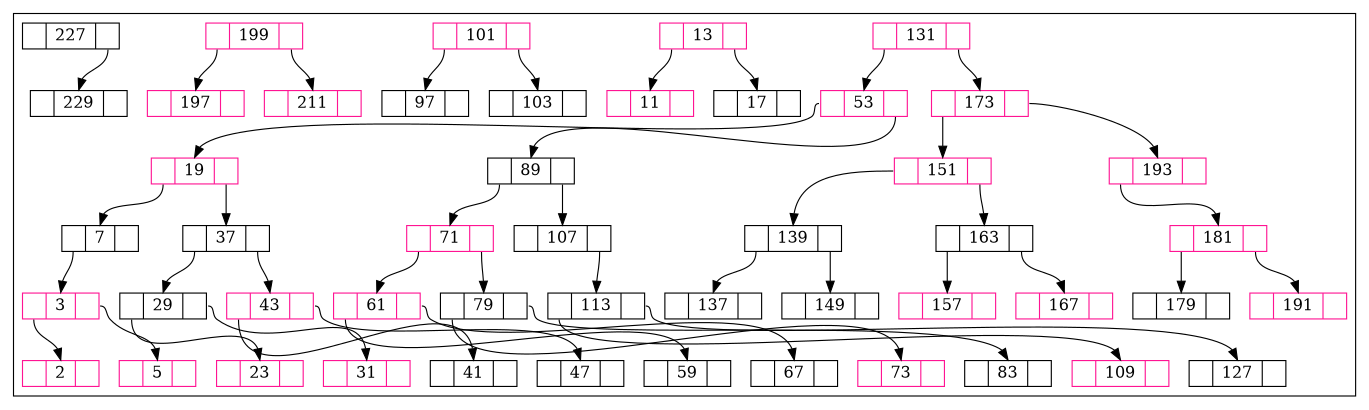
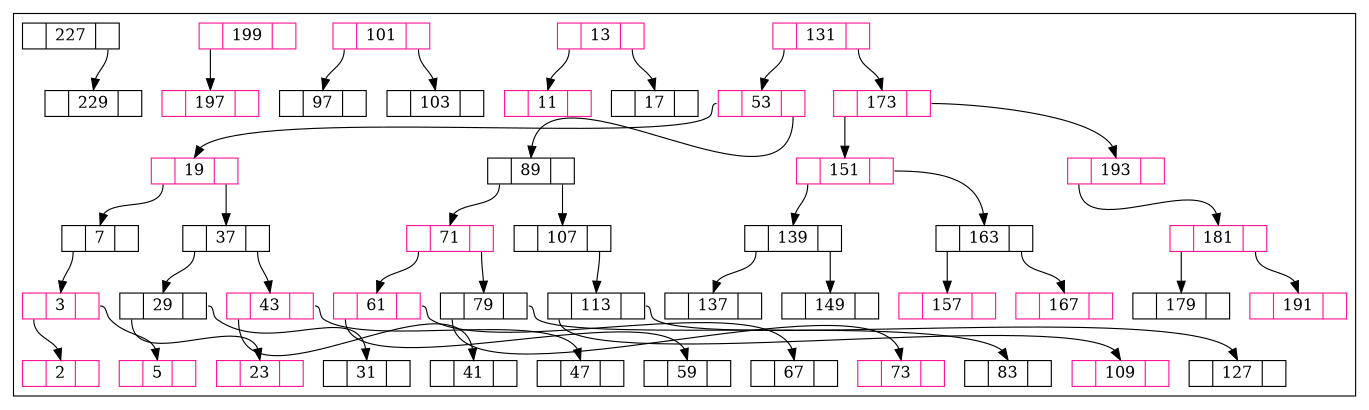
(313, 104) -> none
(367, 374) -> (367, 374)
